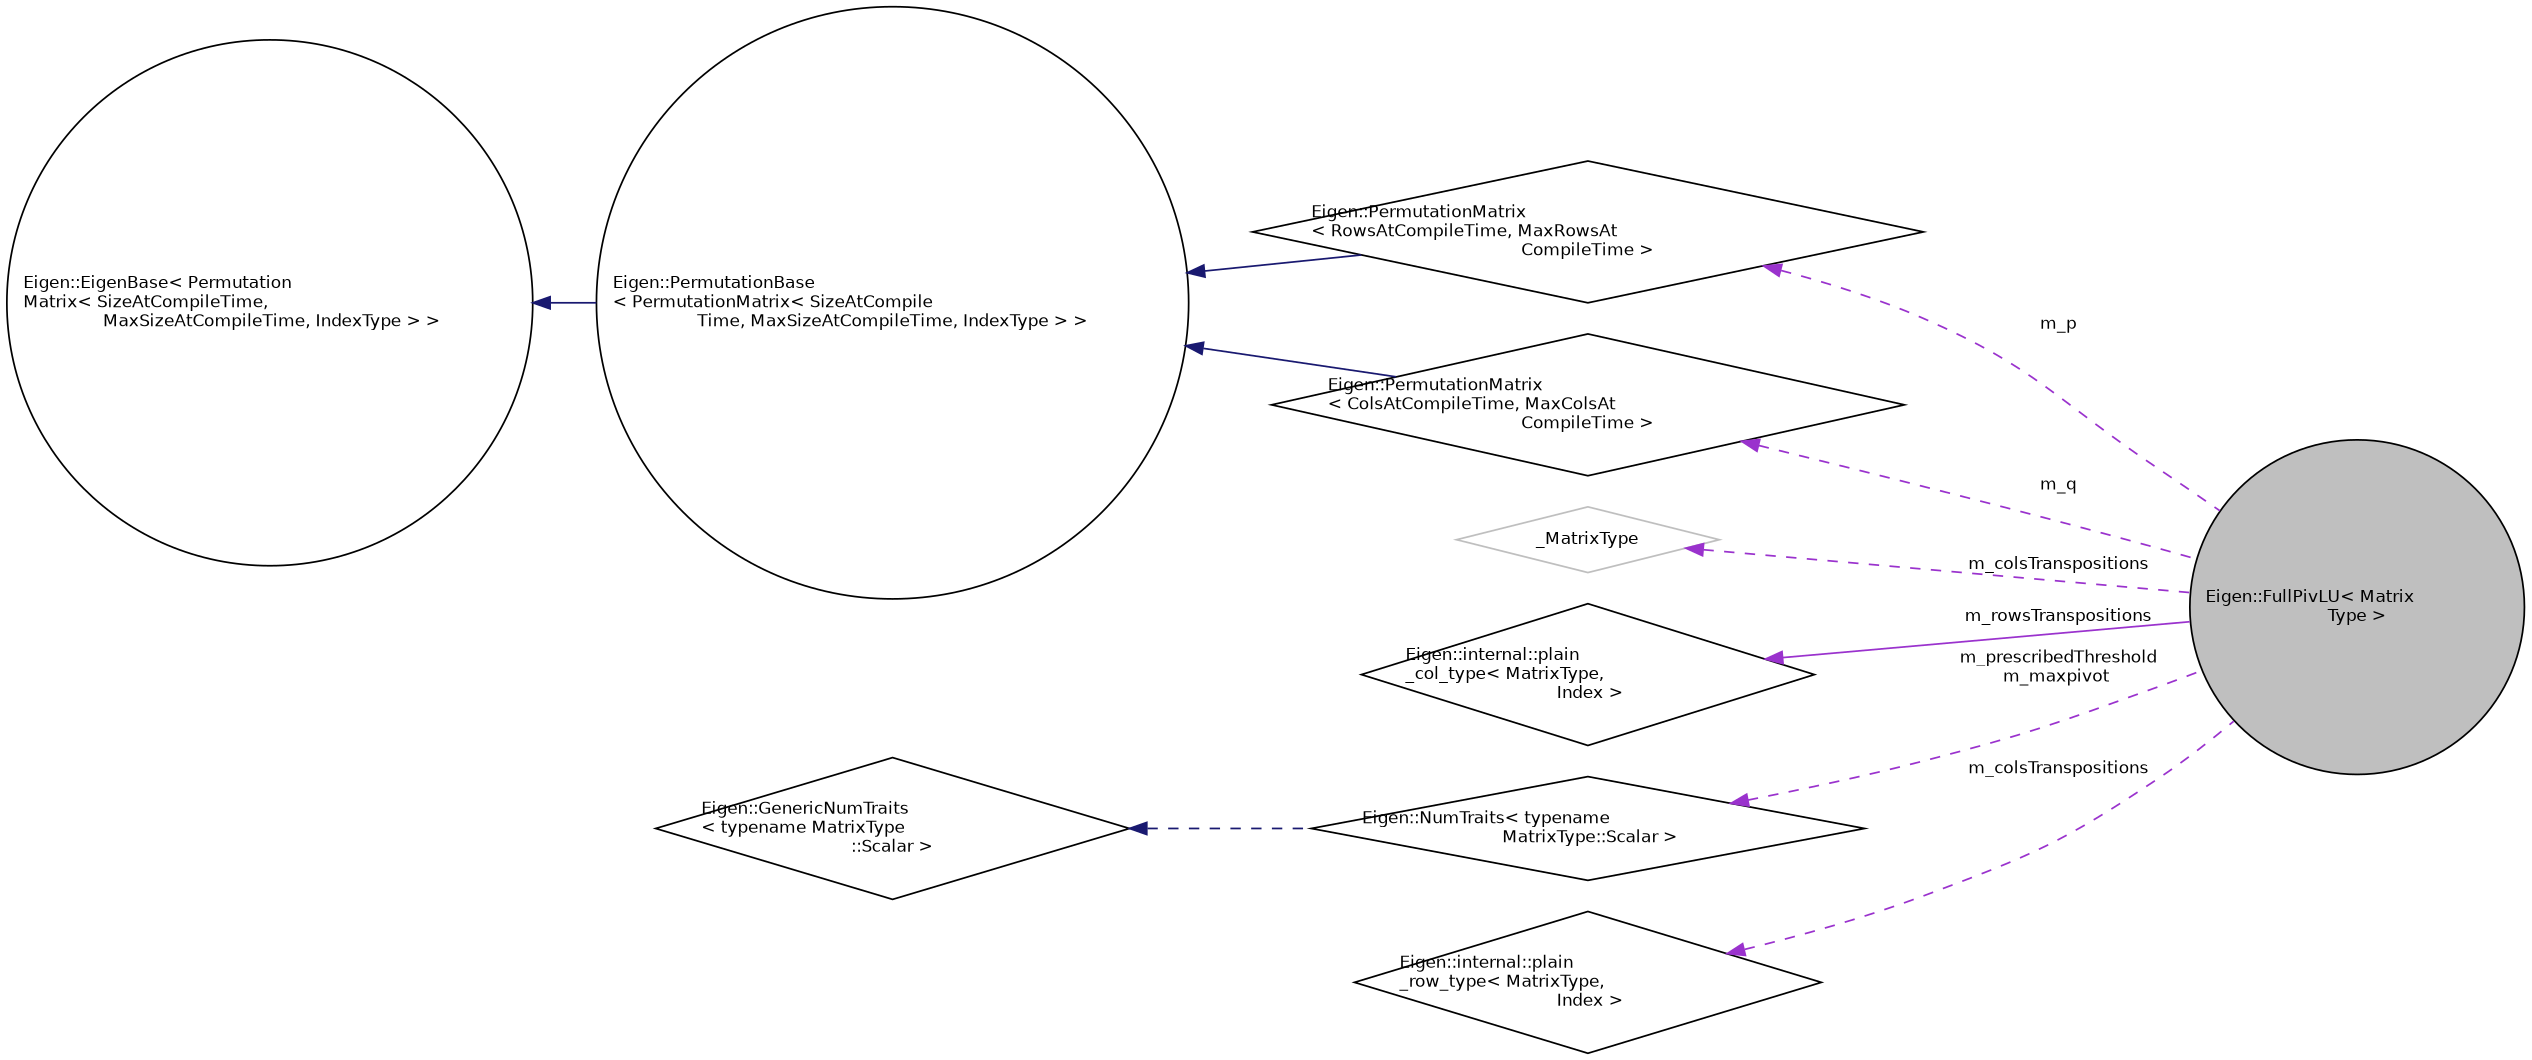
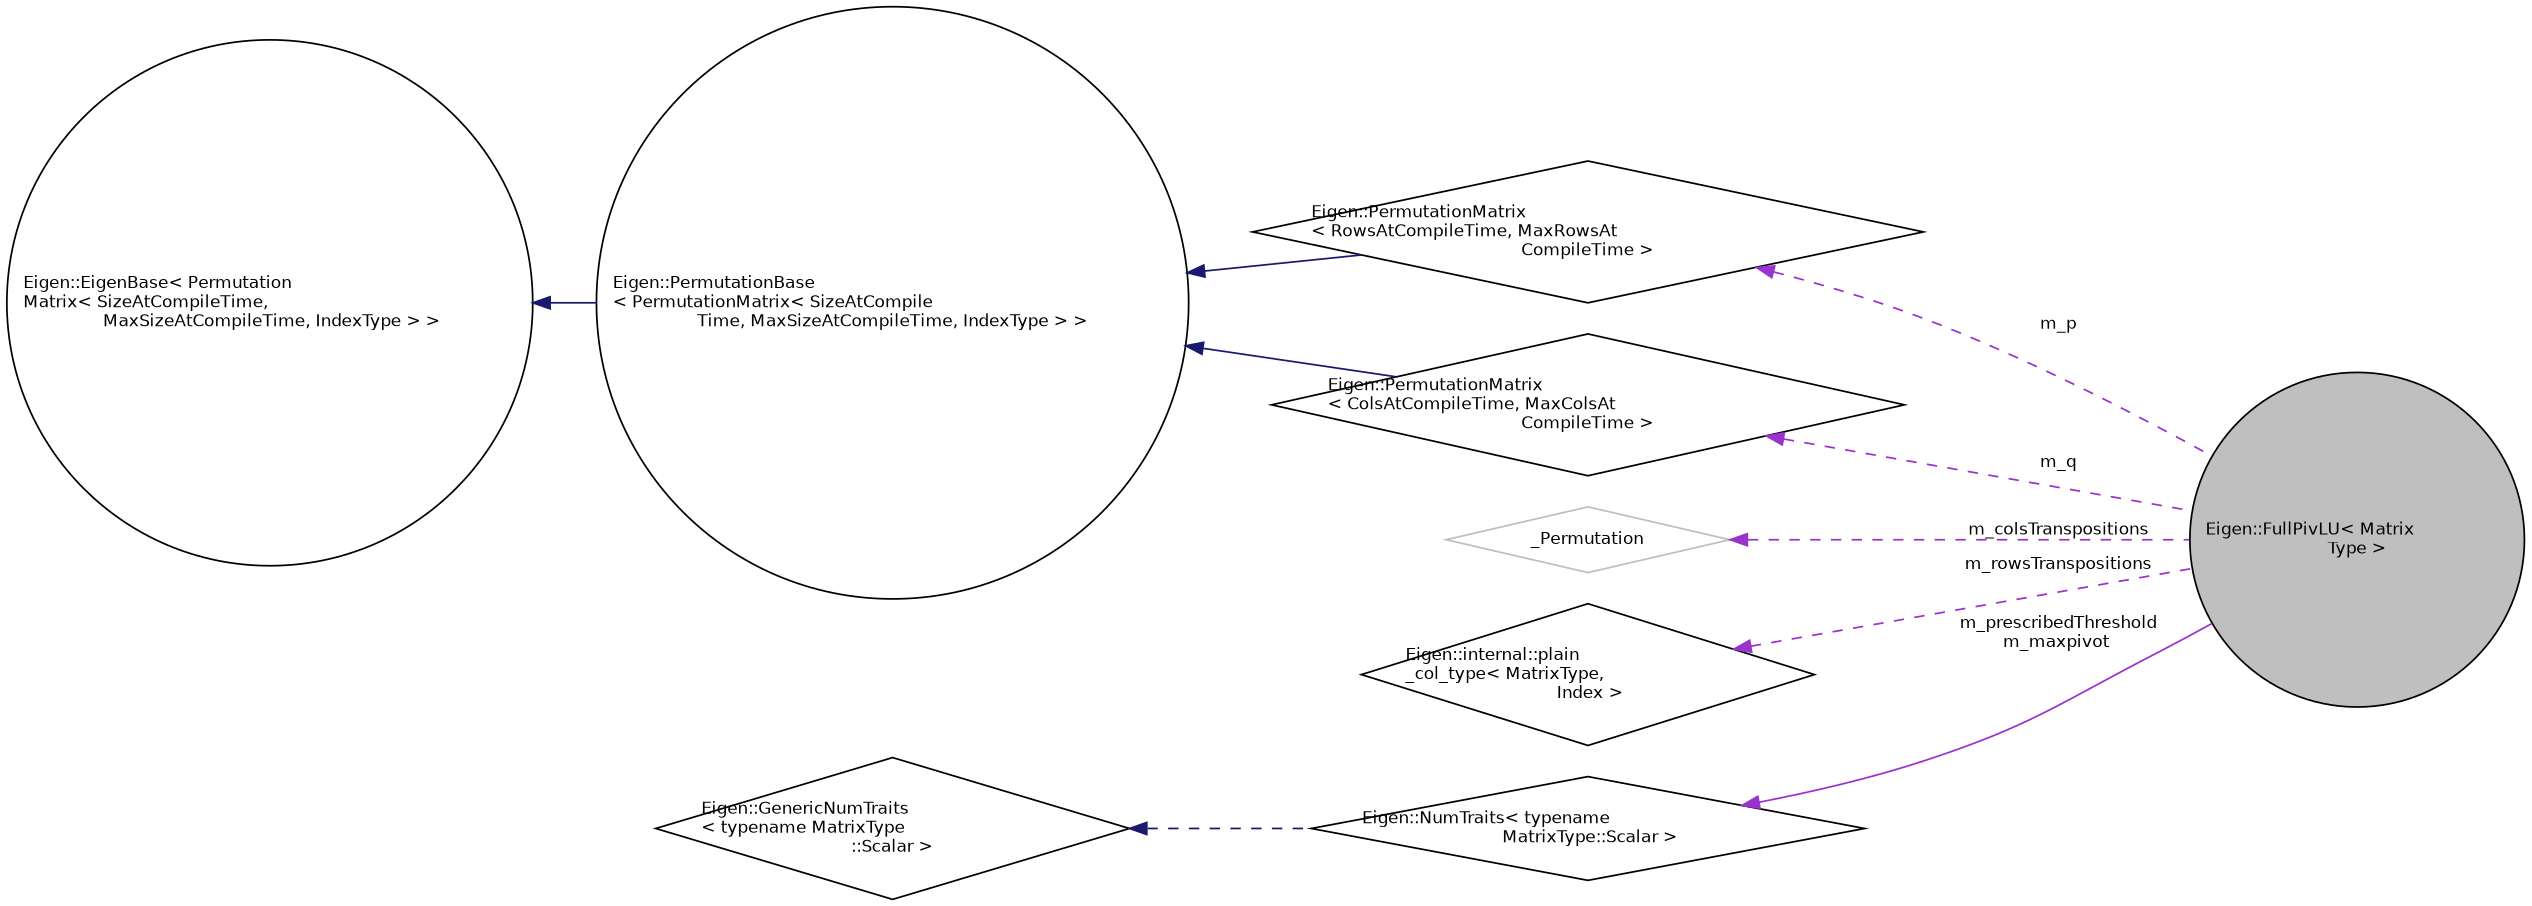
(1588, 540) -> (1588, 540)
(1986, 640) -> (1971, 607)
(1978, 746) -> (1994, 735)
(1588, 982) -> none
